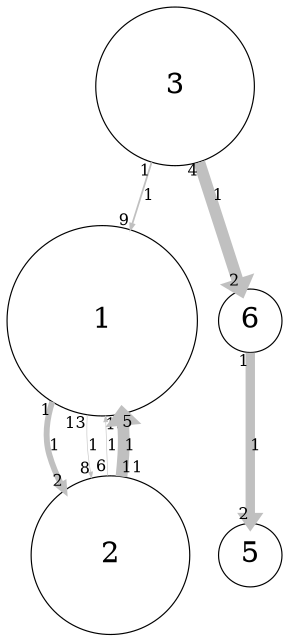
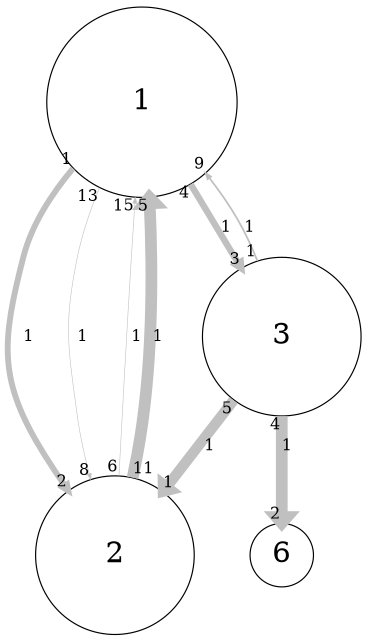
none -> (214, 224)
none -> (200, 444)
(250, 555) -> none
